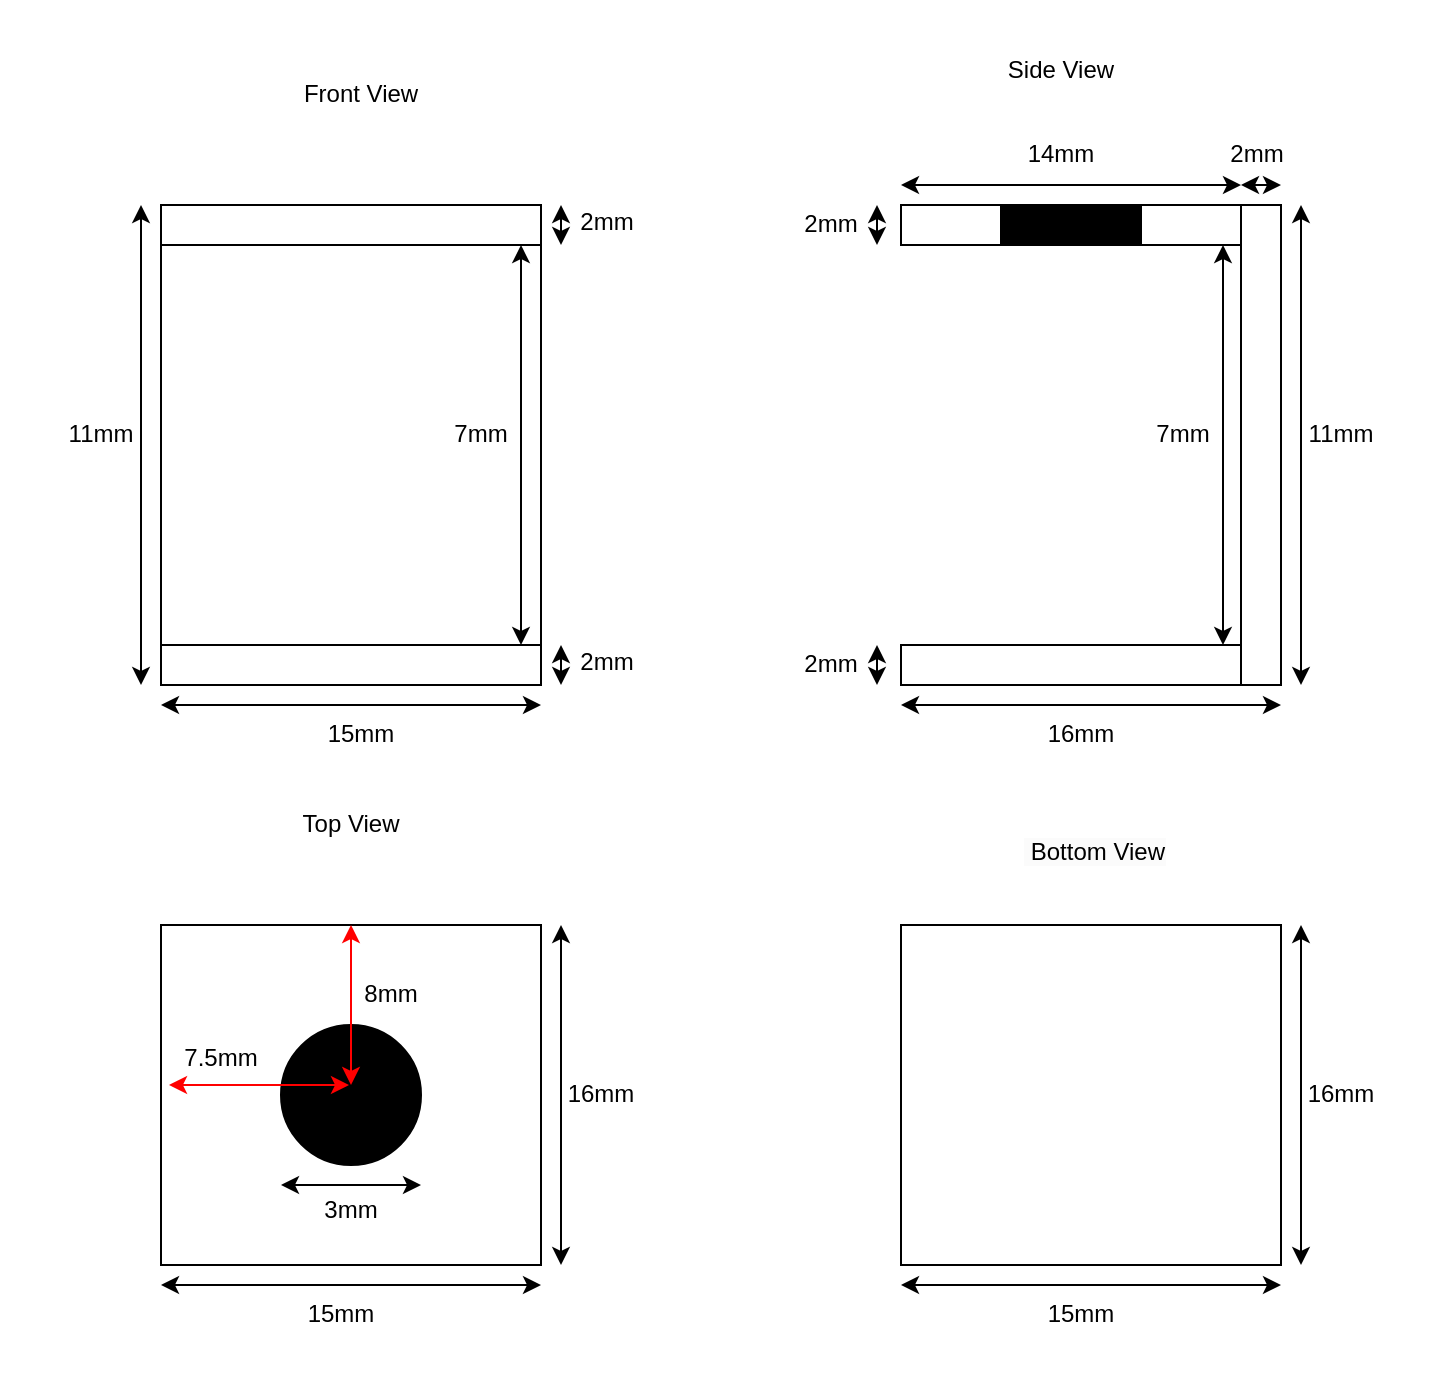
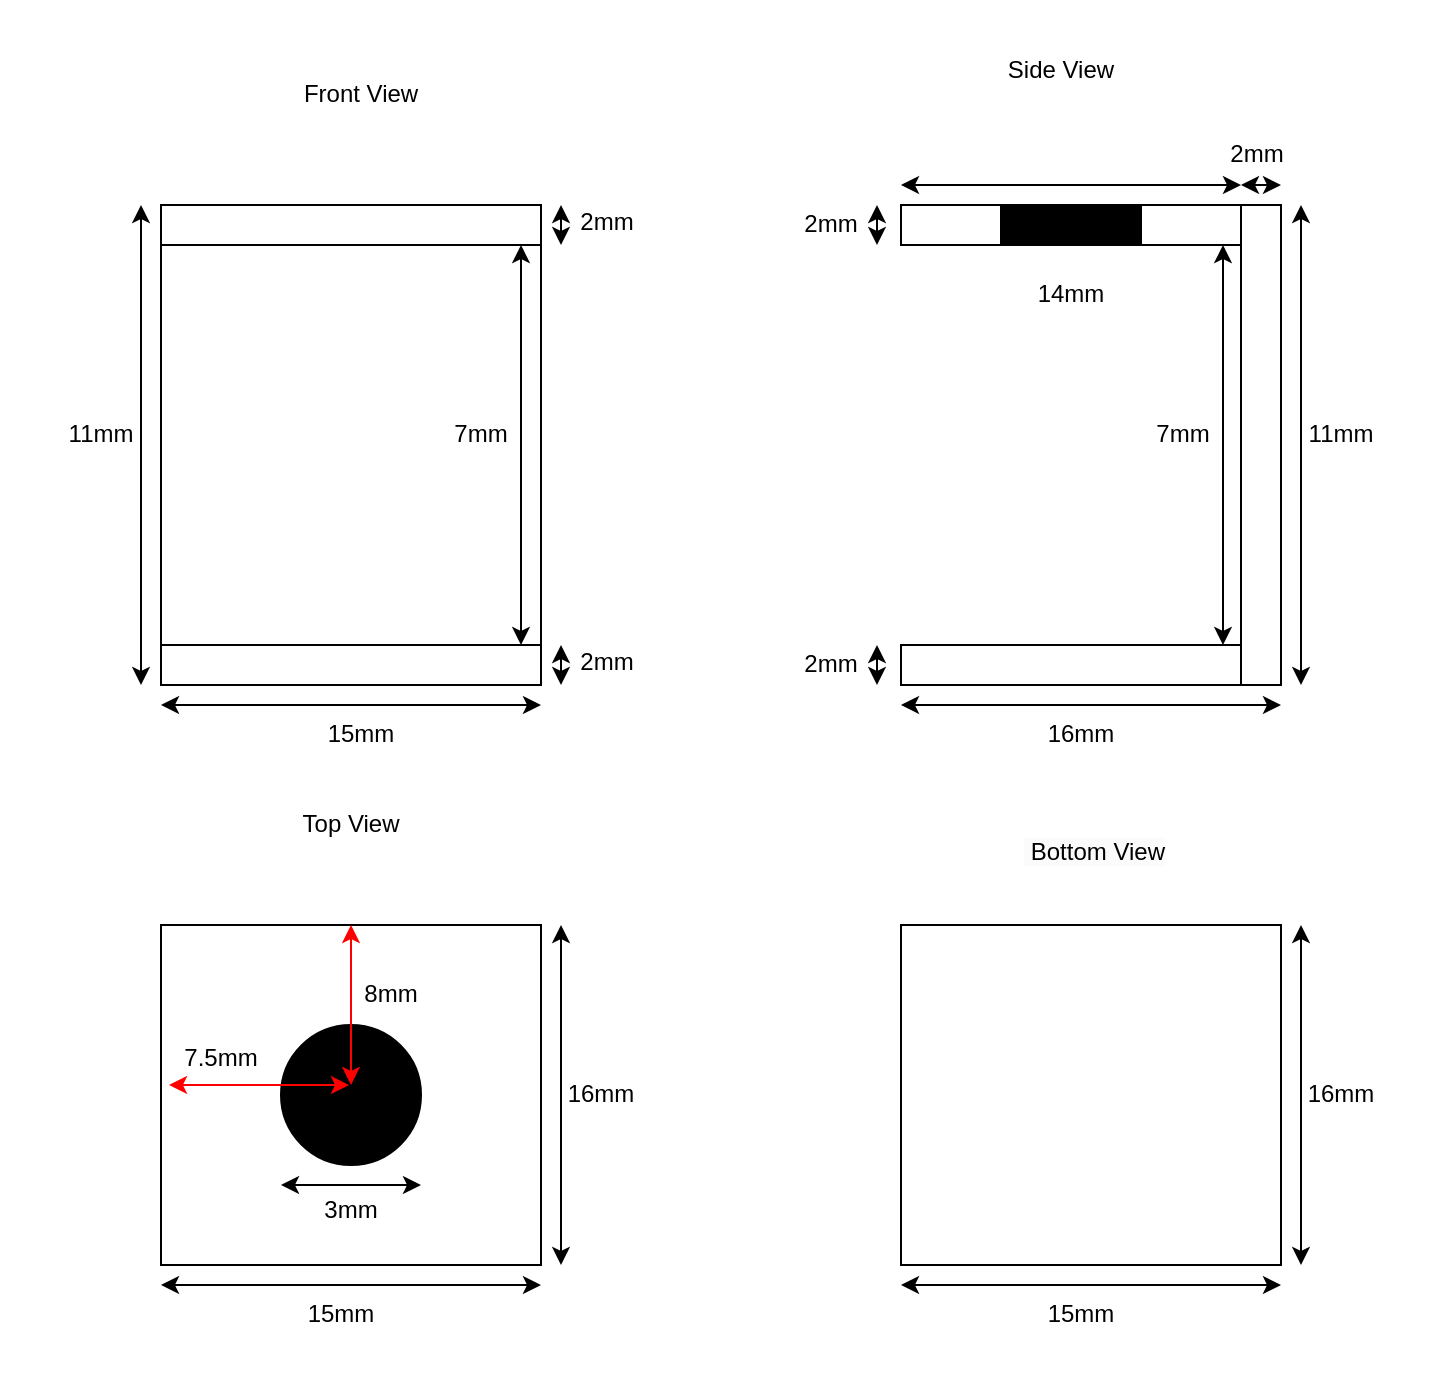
(1061, 155) -> (1071, 295)
